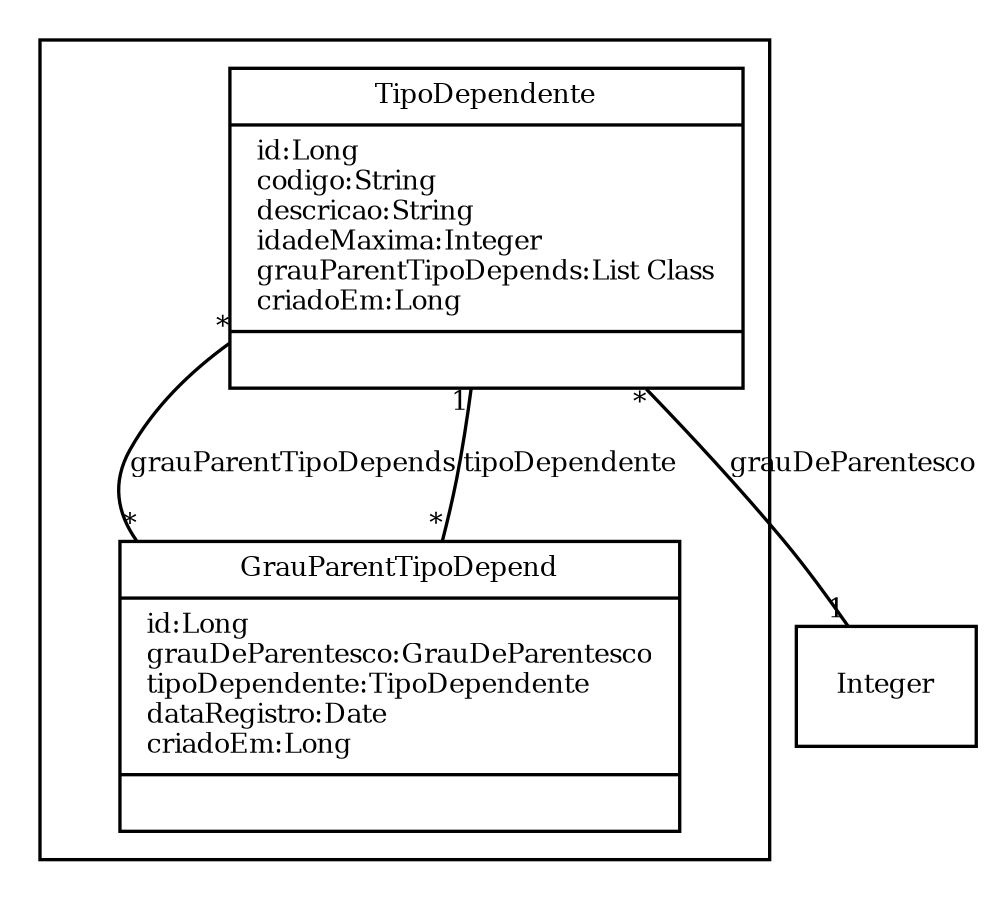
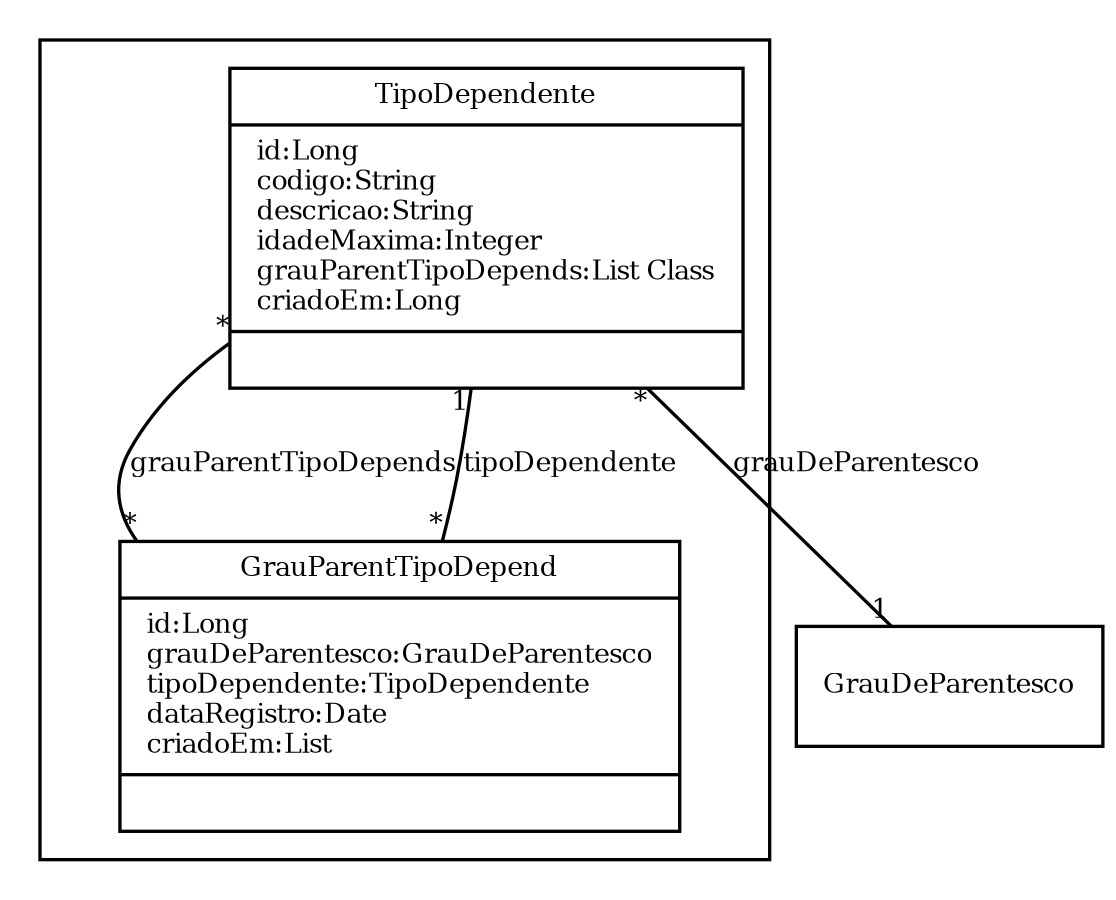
(886, 686) -> (950, 686)
(250, 745) -> (240, 745)
